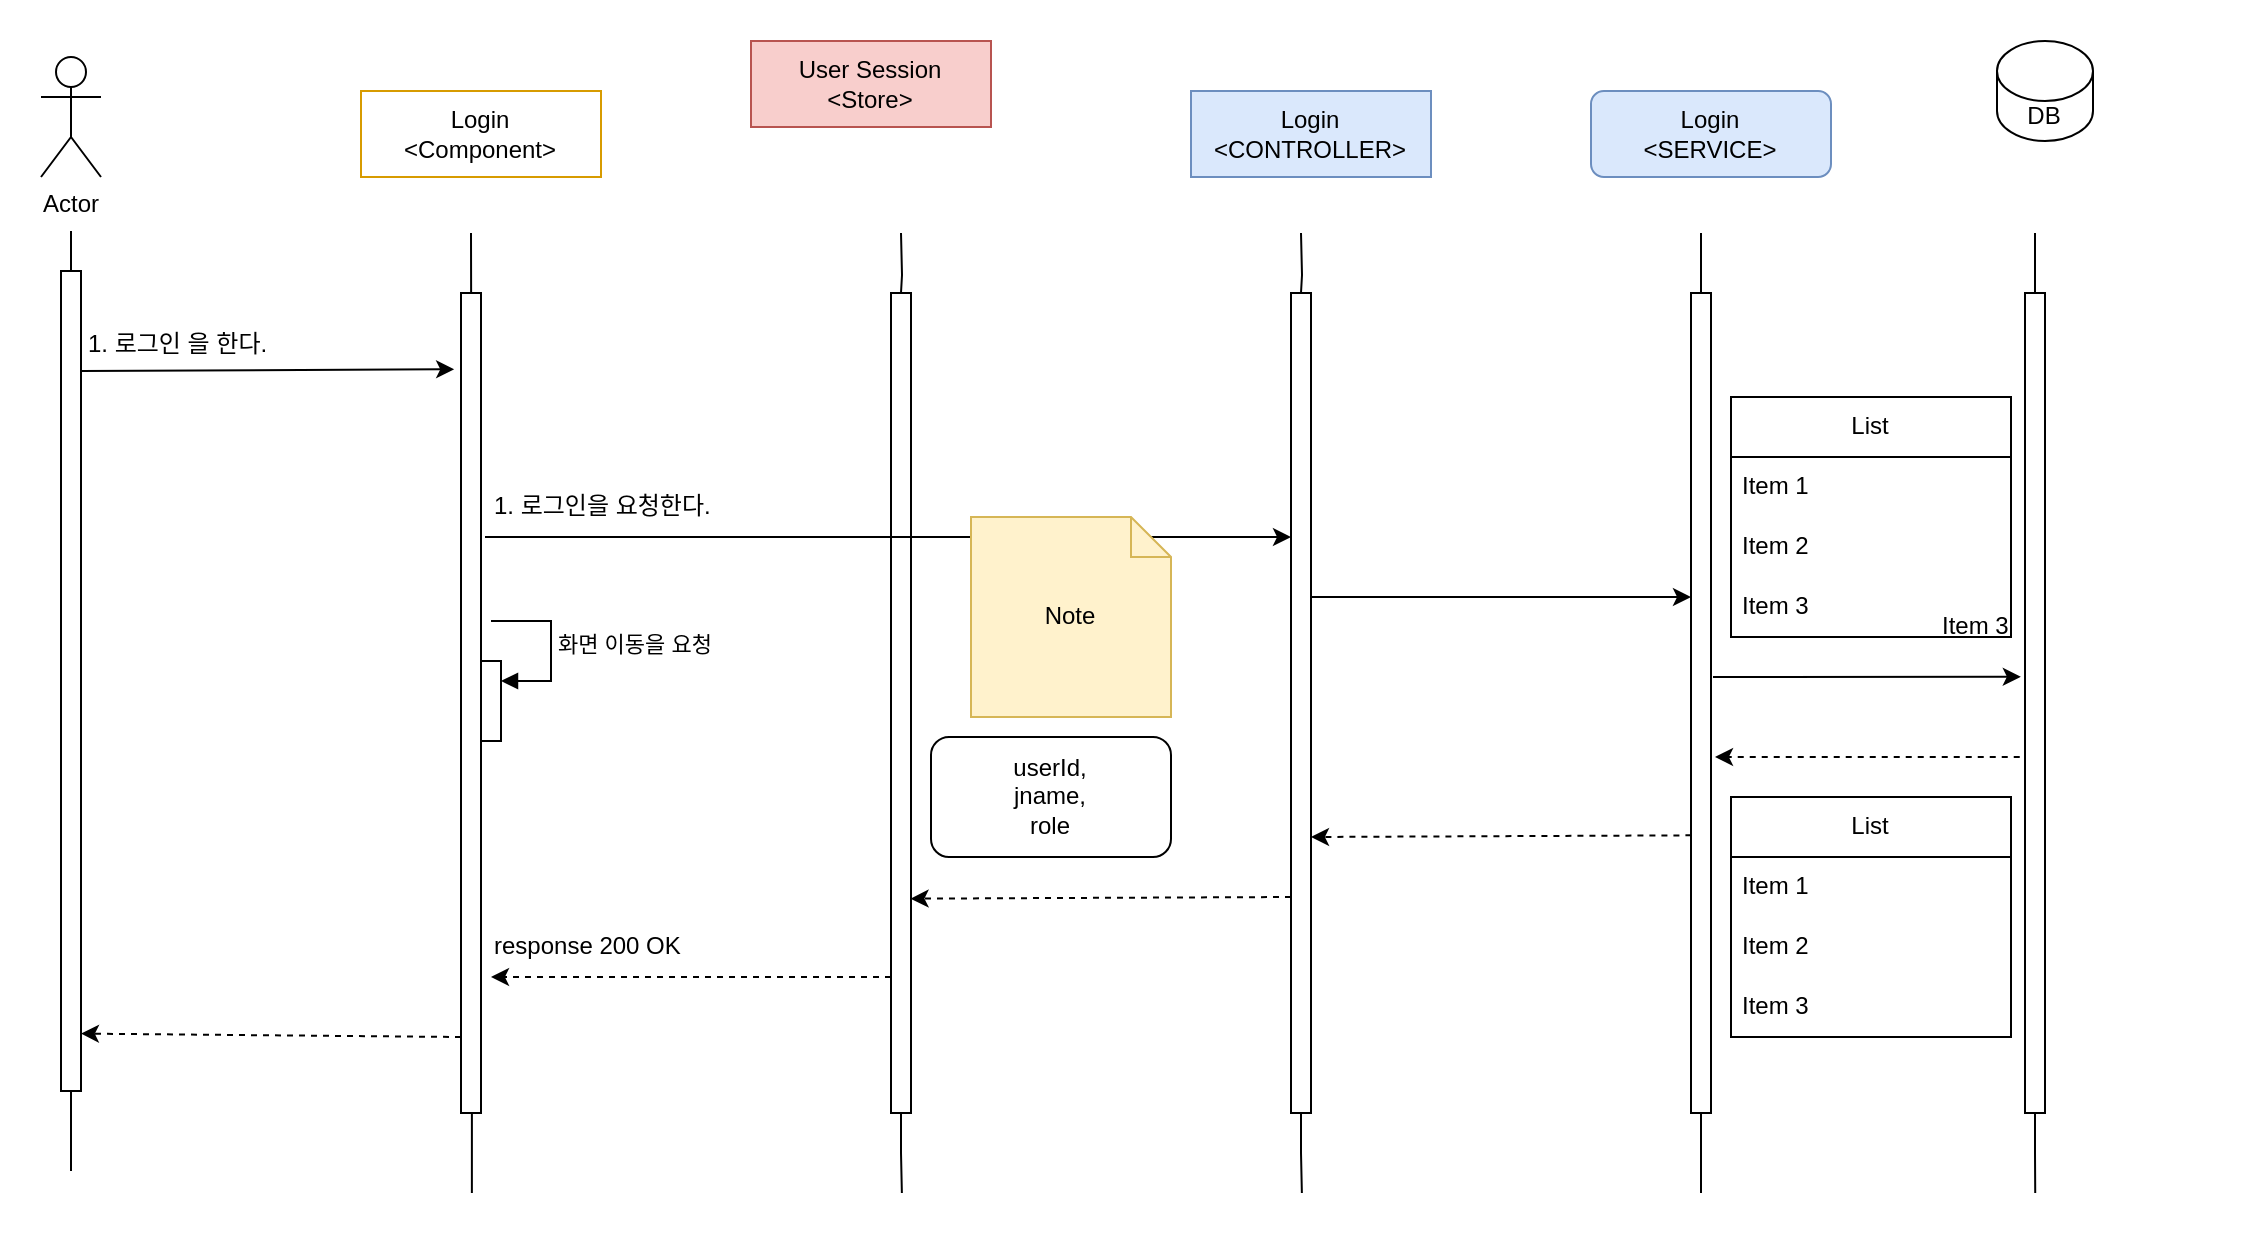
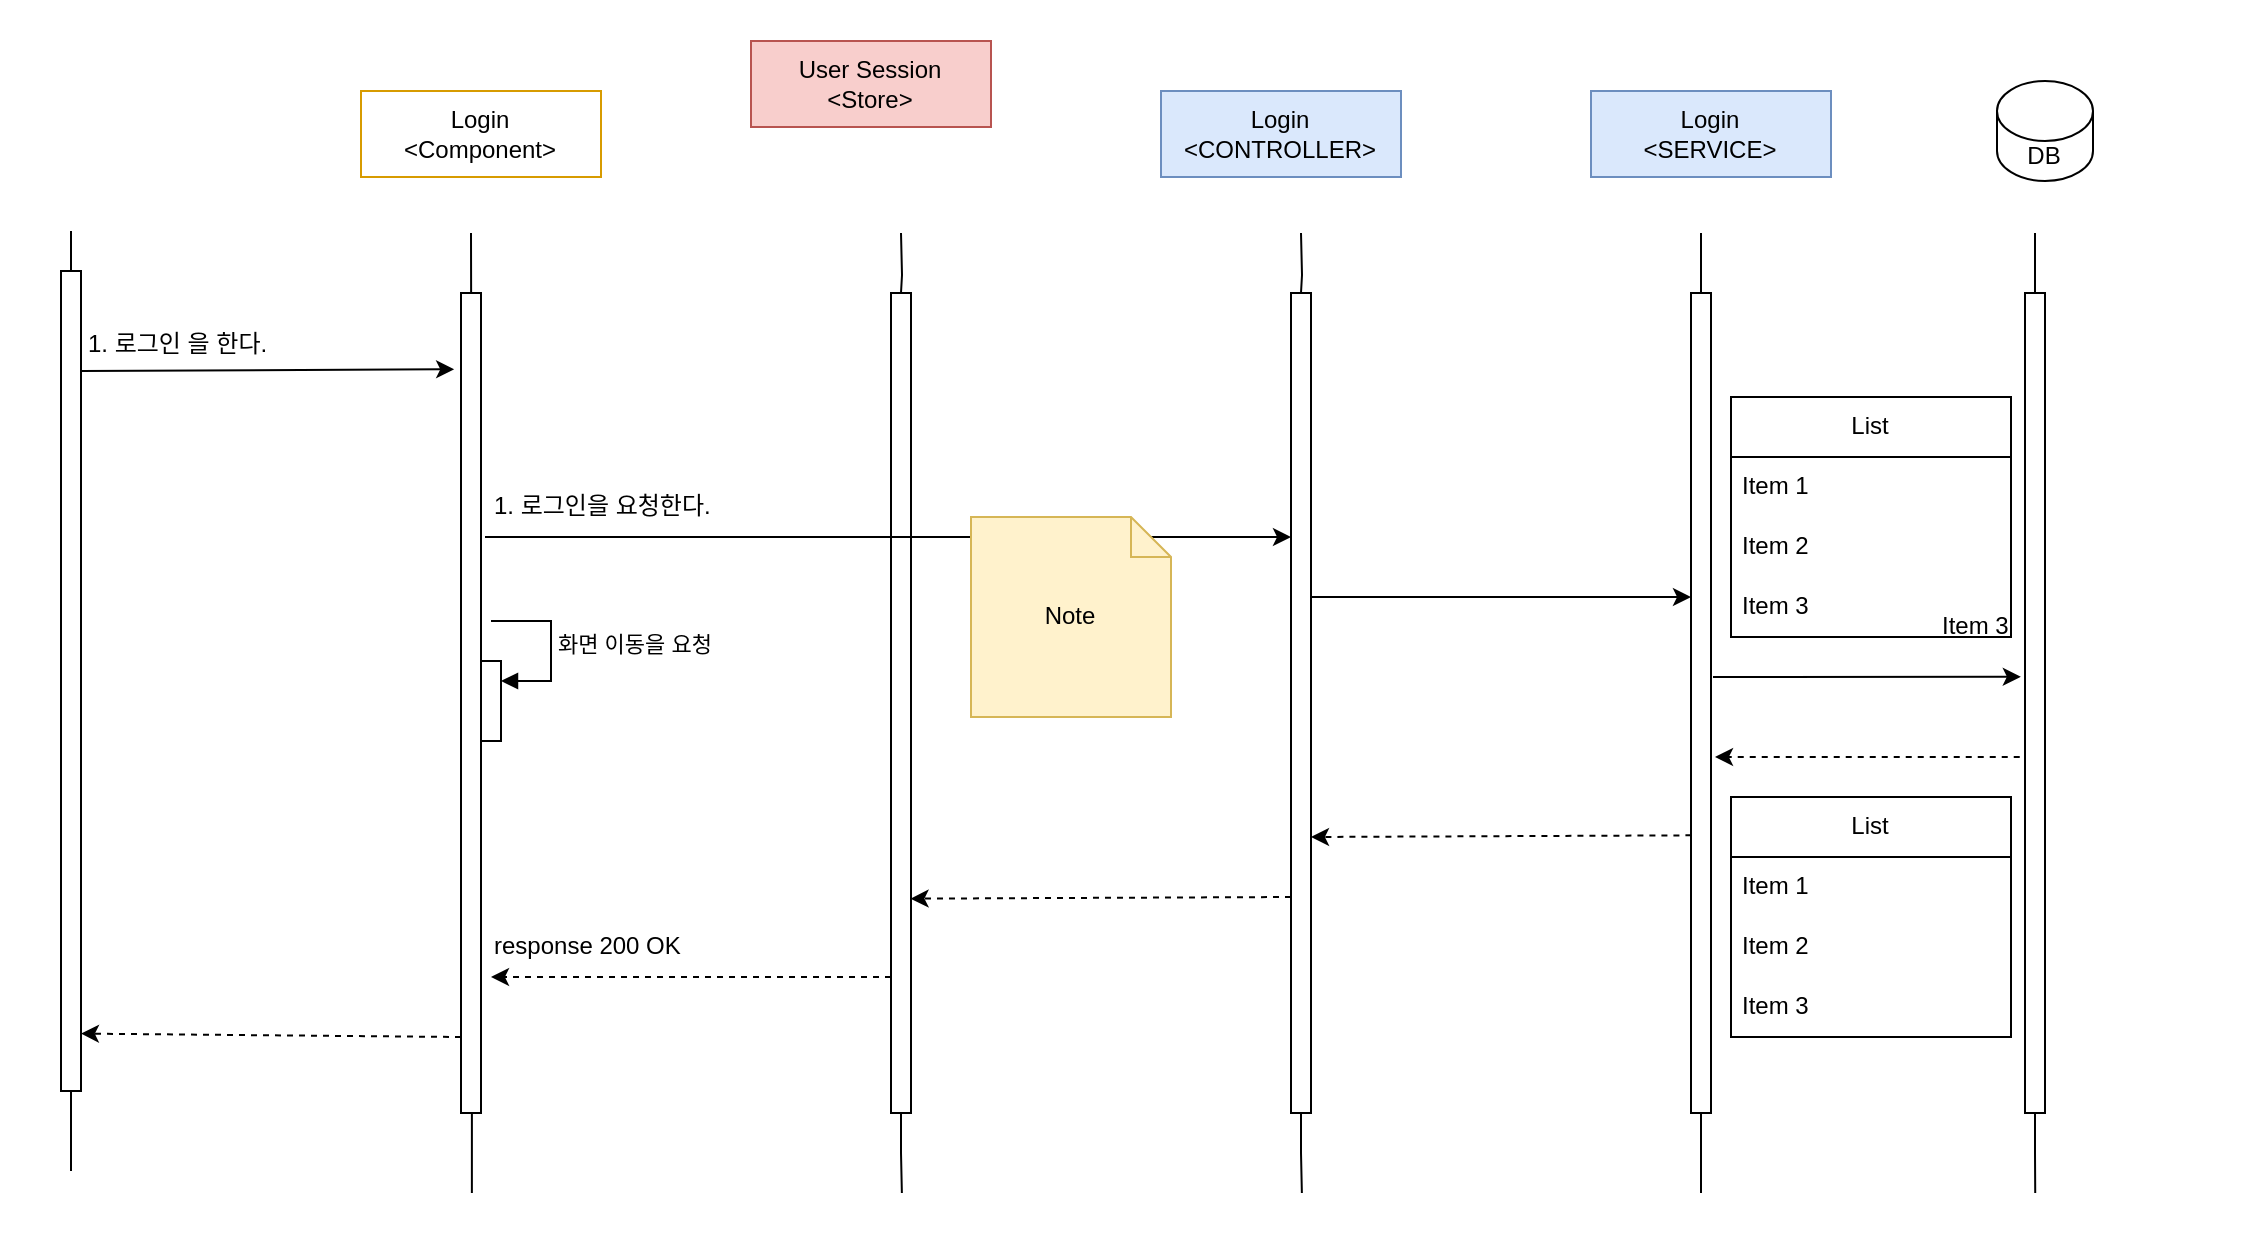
(2045, 91) -> (2045, 131)
(71, 117) -> none
(1311, 134) -> (1281, 134)
(1711, 134) -> (1711, 134)
(1051, 797) -> none
